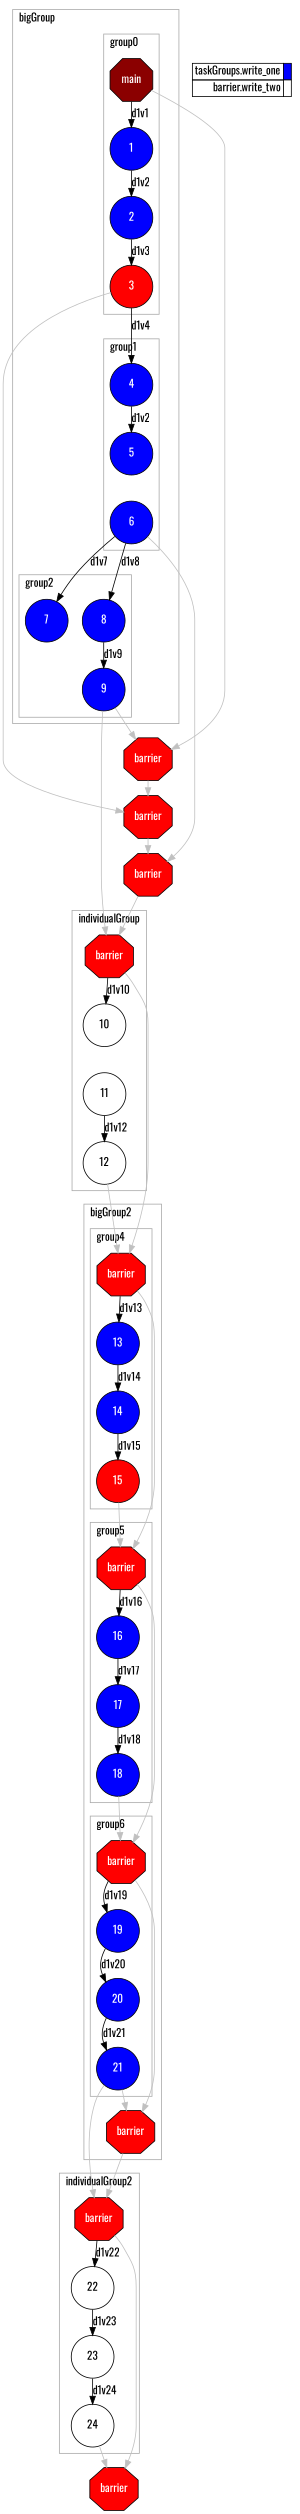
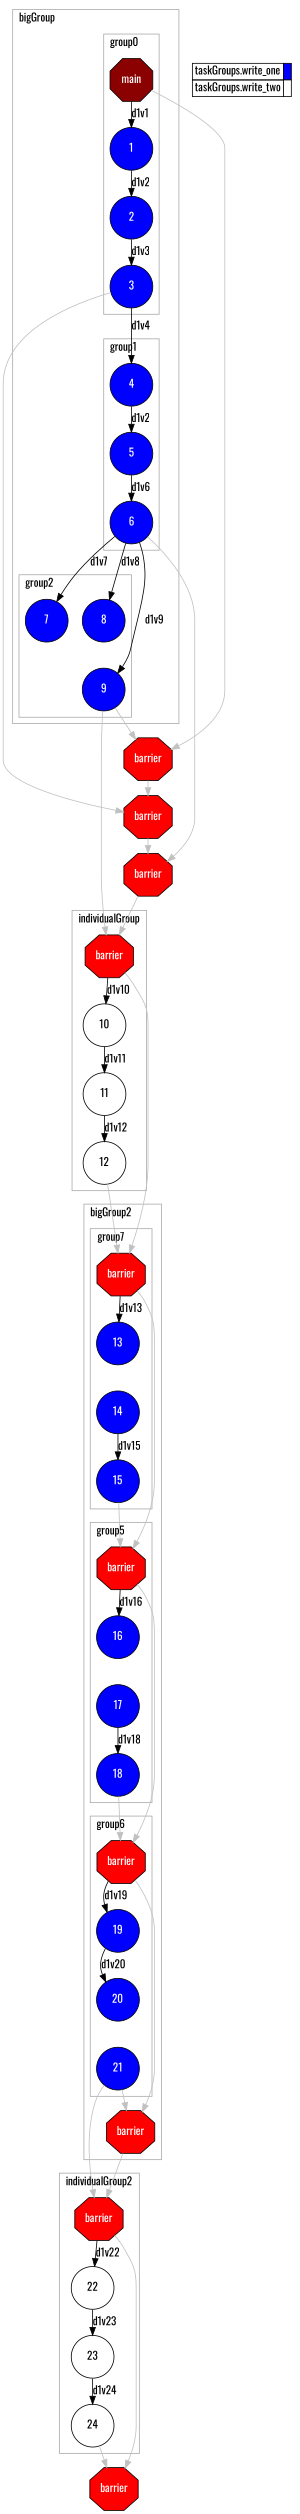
(247, 88) -> (238, 88)
(131, 287) -> (131, 287)
none -> (131, 484)
(104, 651) -> (141, 605)
none -> (104, 1056)
(111, 1238) -> (111, 1238)
(118, 1374) -> none
(118, 1481) -> (118, 1481)
(118, 1668) -> none
(103, 2030) -> none
